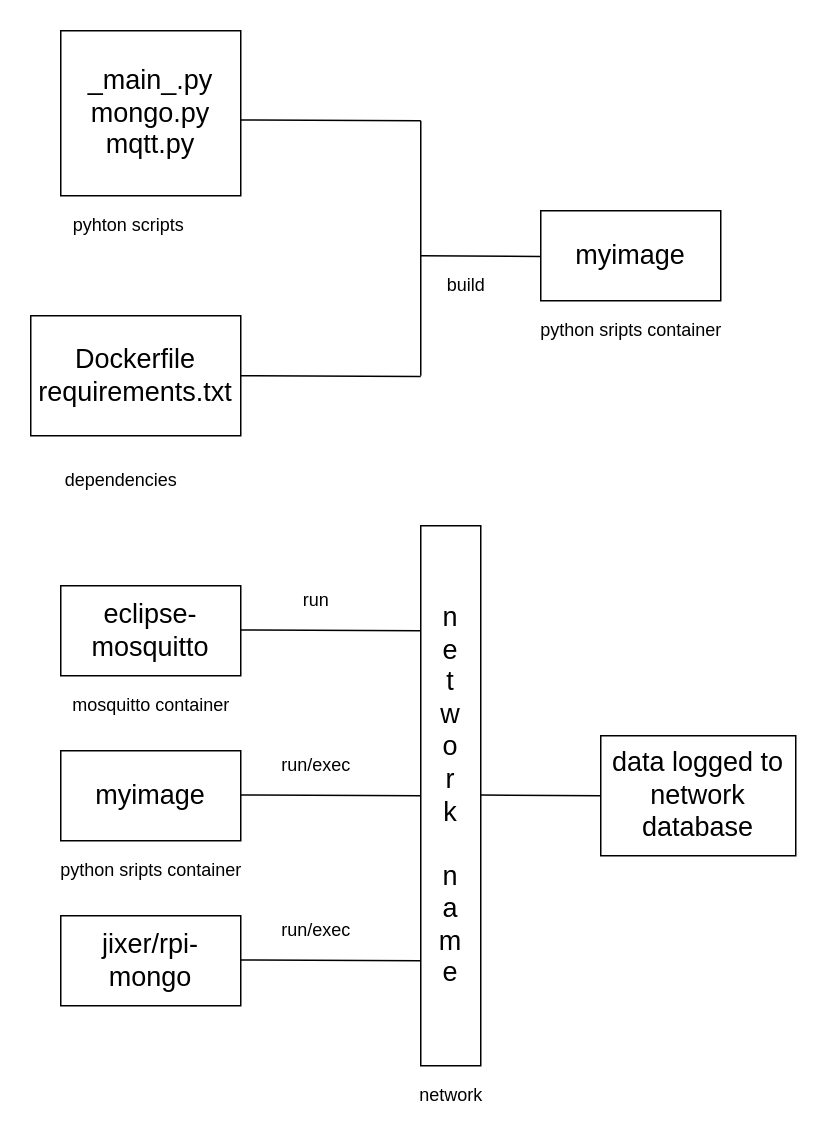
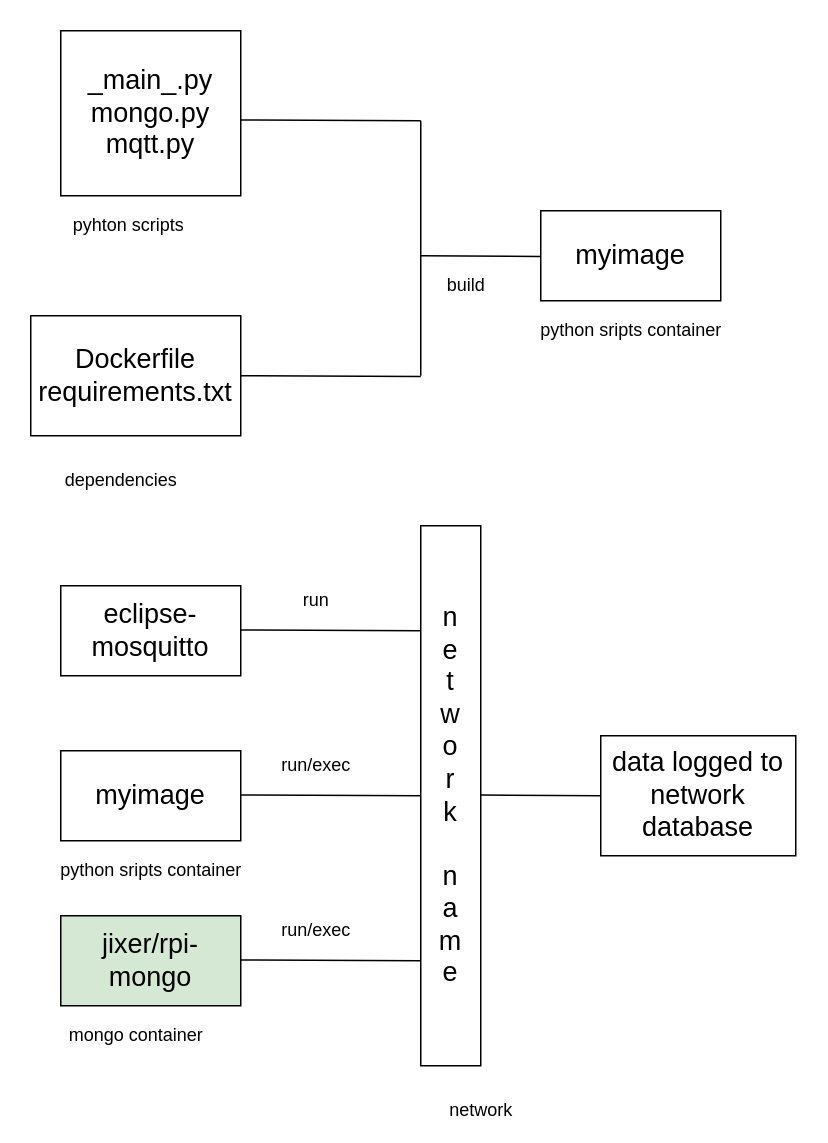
(151, 706) -> none
(151, 961) -> (151, 961)
none -> (136, 1036)
(451, 1096) -> (481, 1111)
